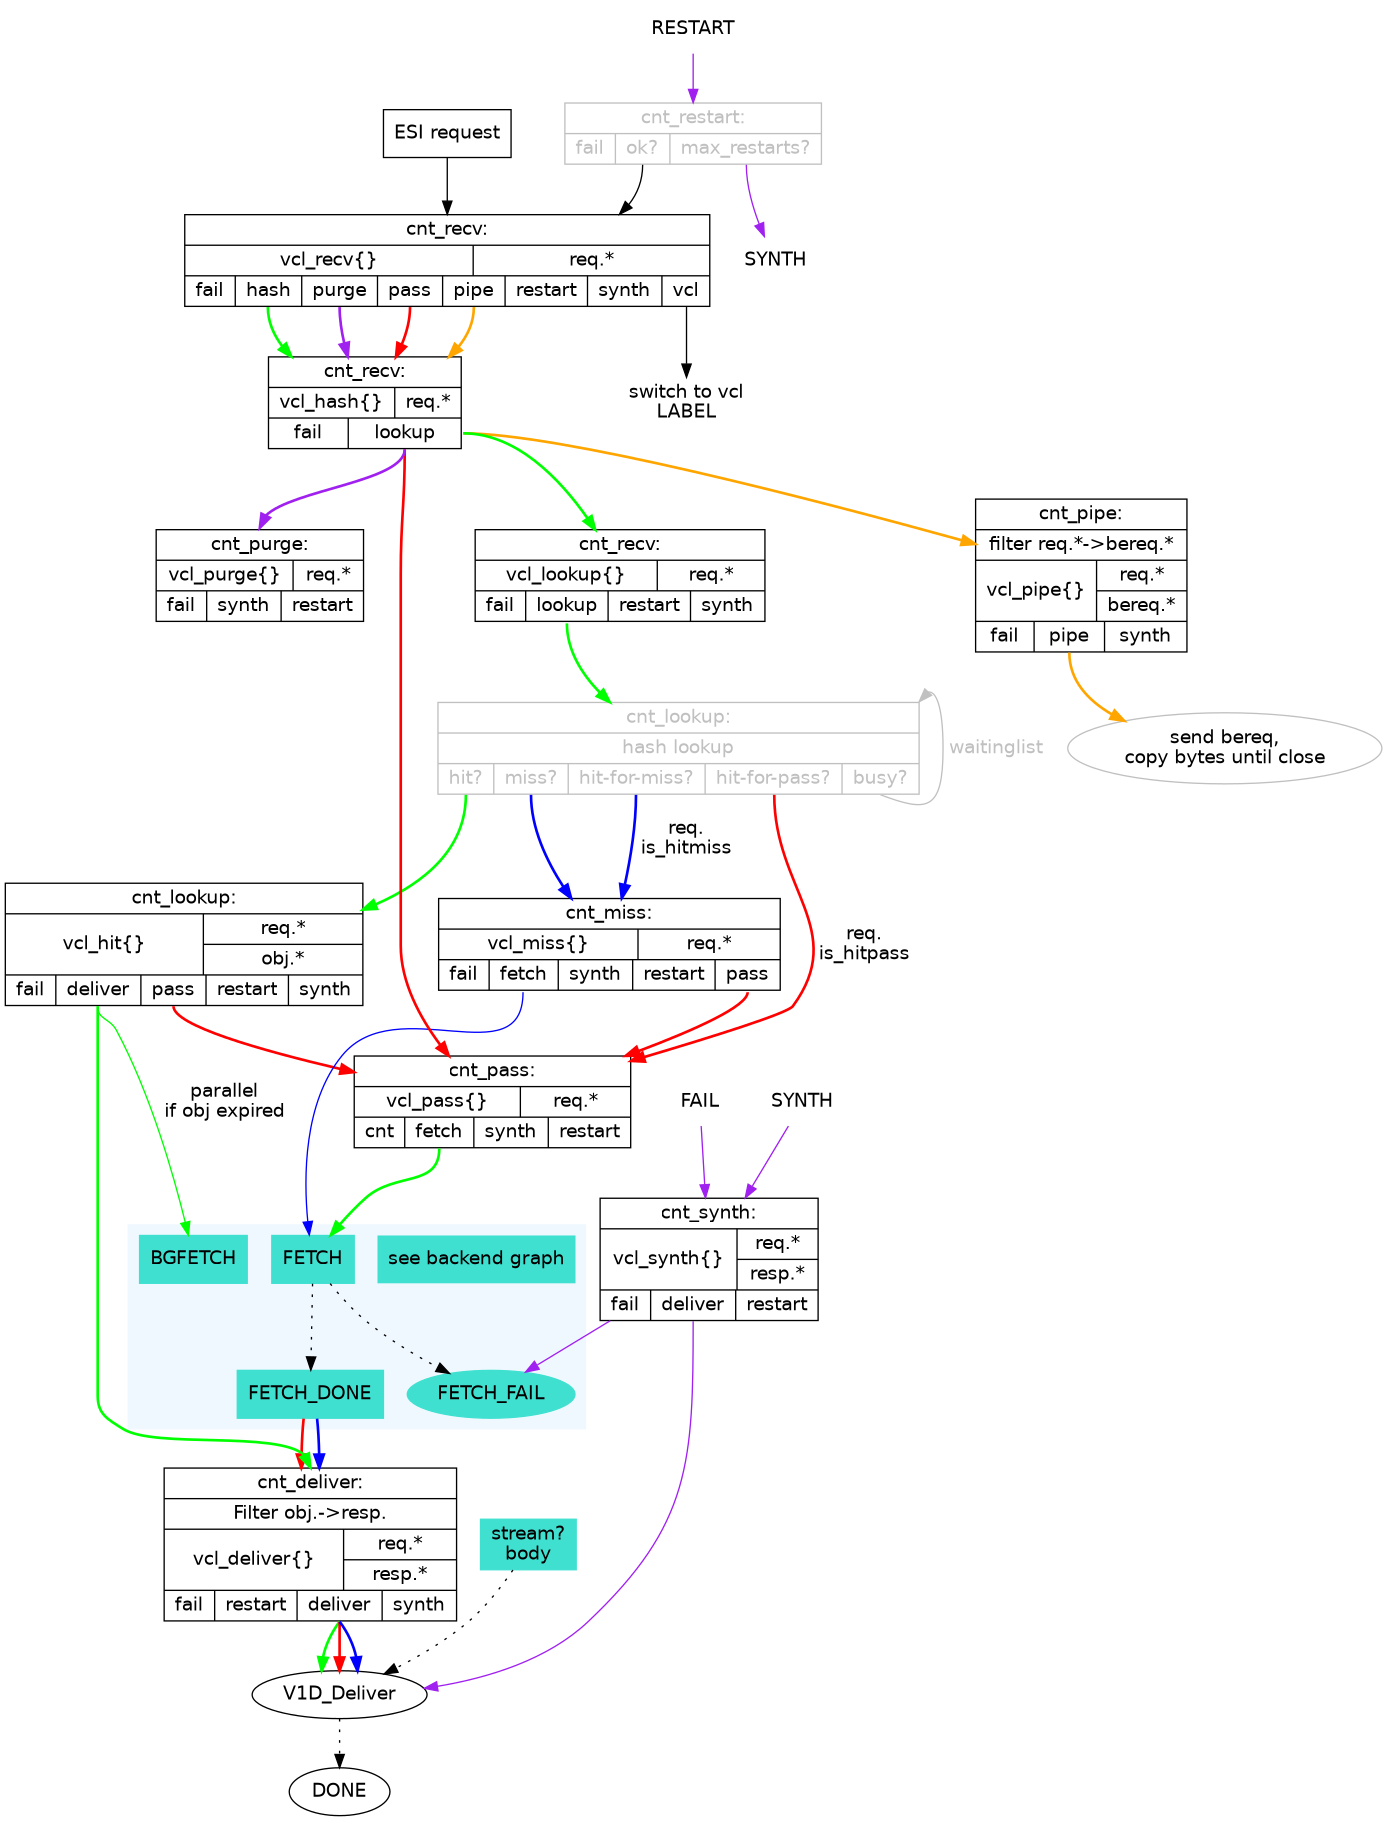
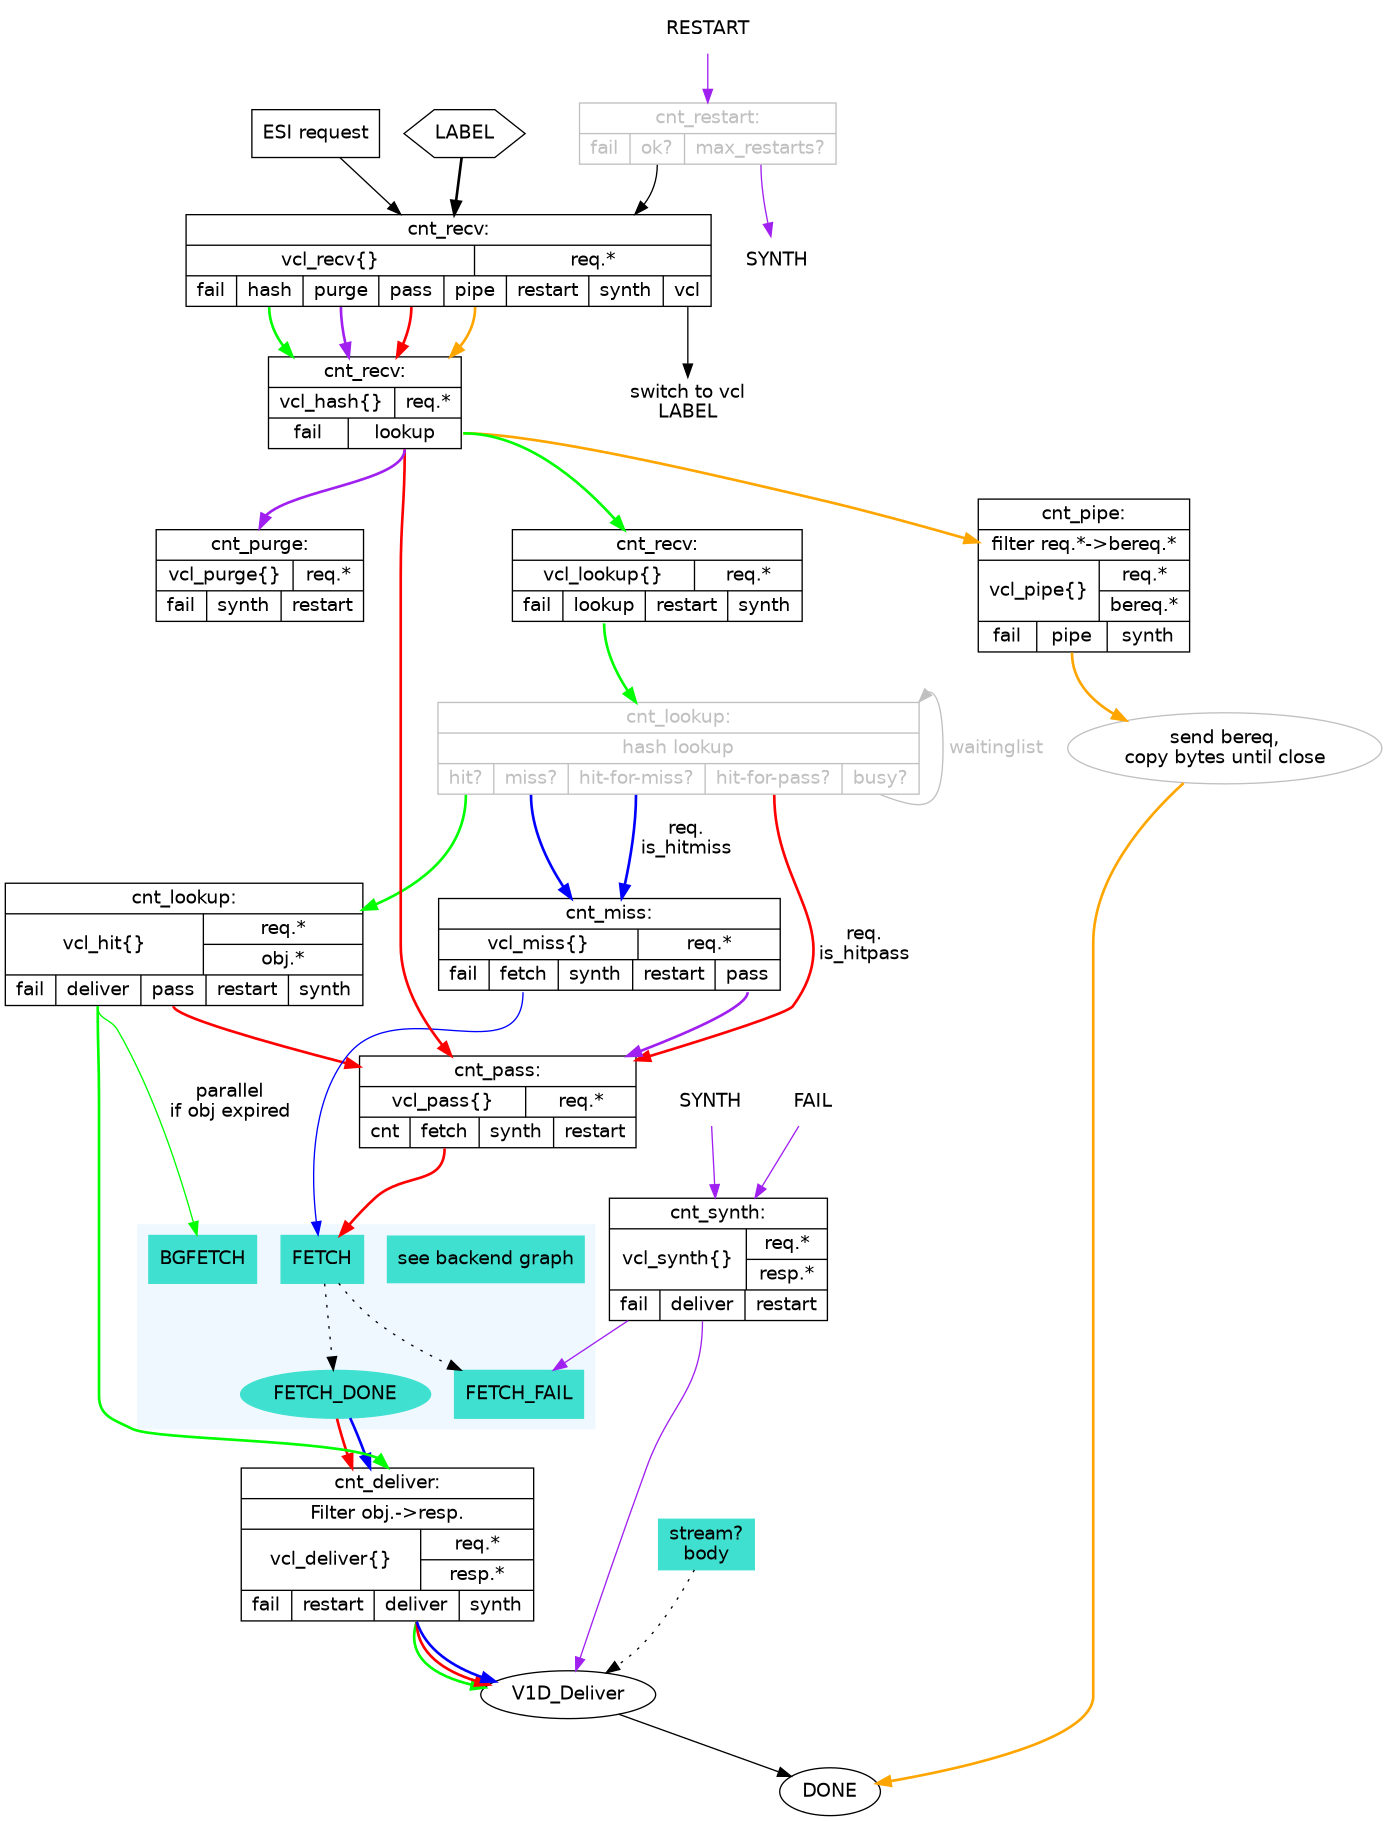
none -> (465, 134)
(697, 1027) -> (698, 1027)
(391, 1184) -> (398, 1184)
none -> (1093, 1339)
(310, 1394) -> (336, 1394)
(491, 1394) -> (519, 1394)
(340, 1737) -> (698, 1743)
